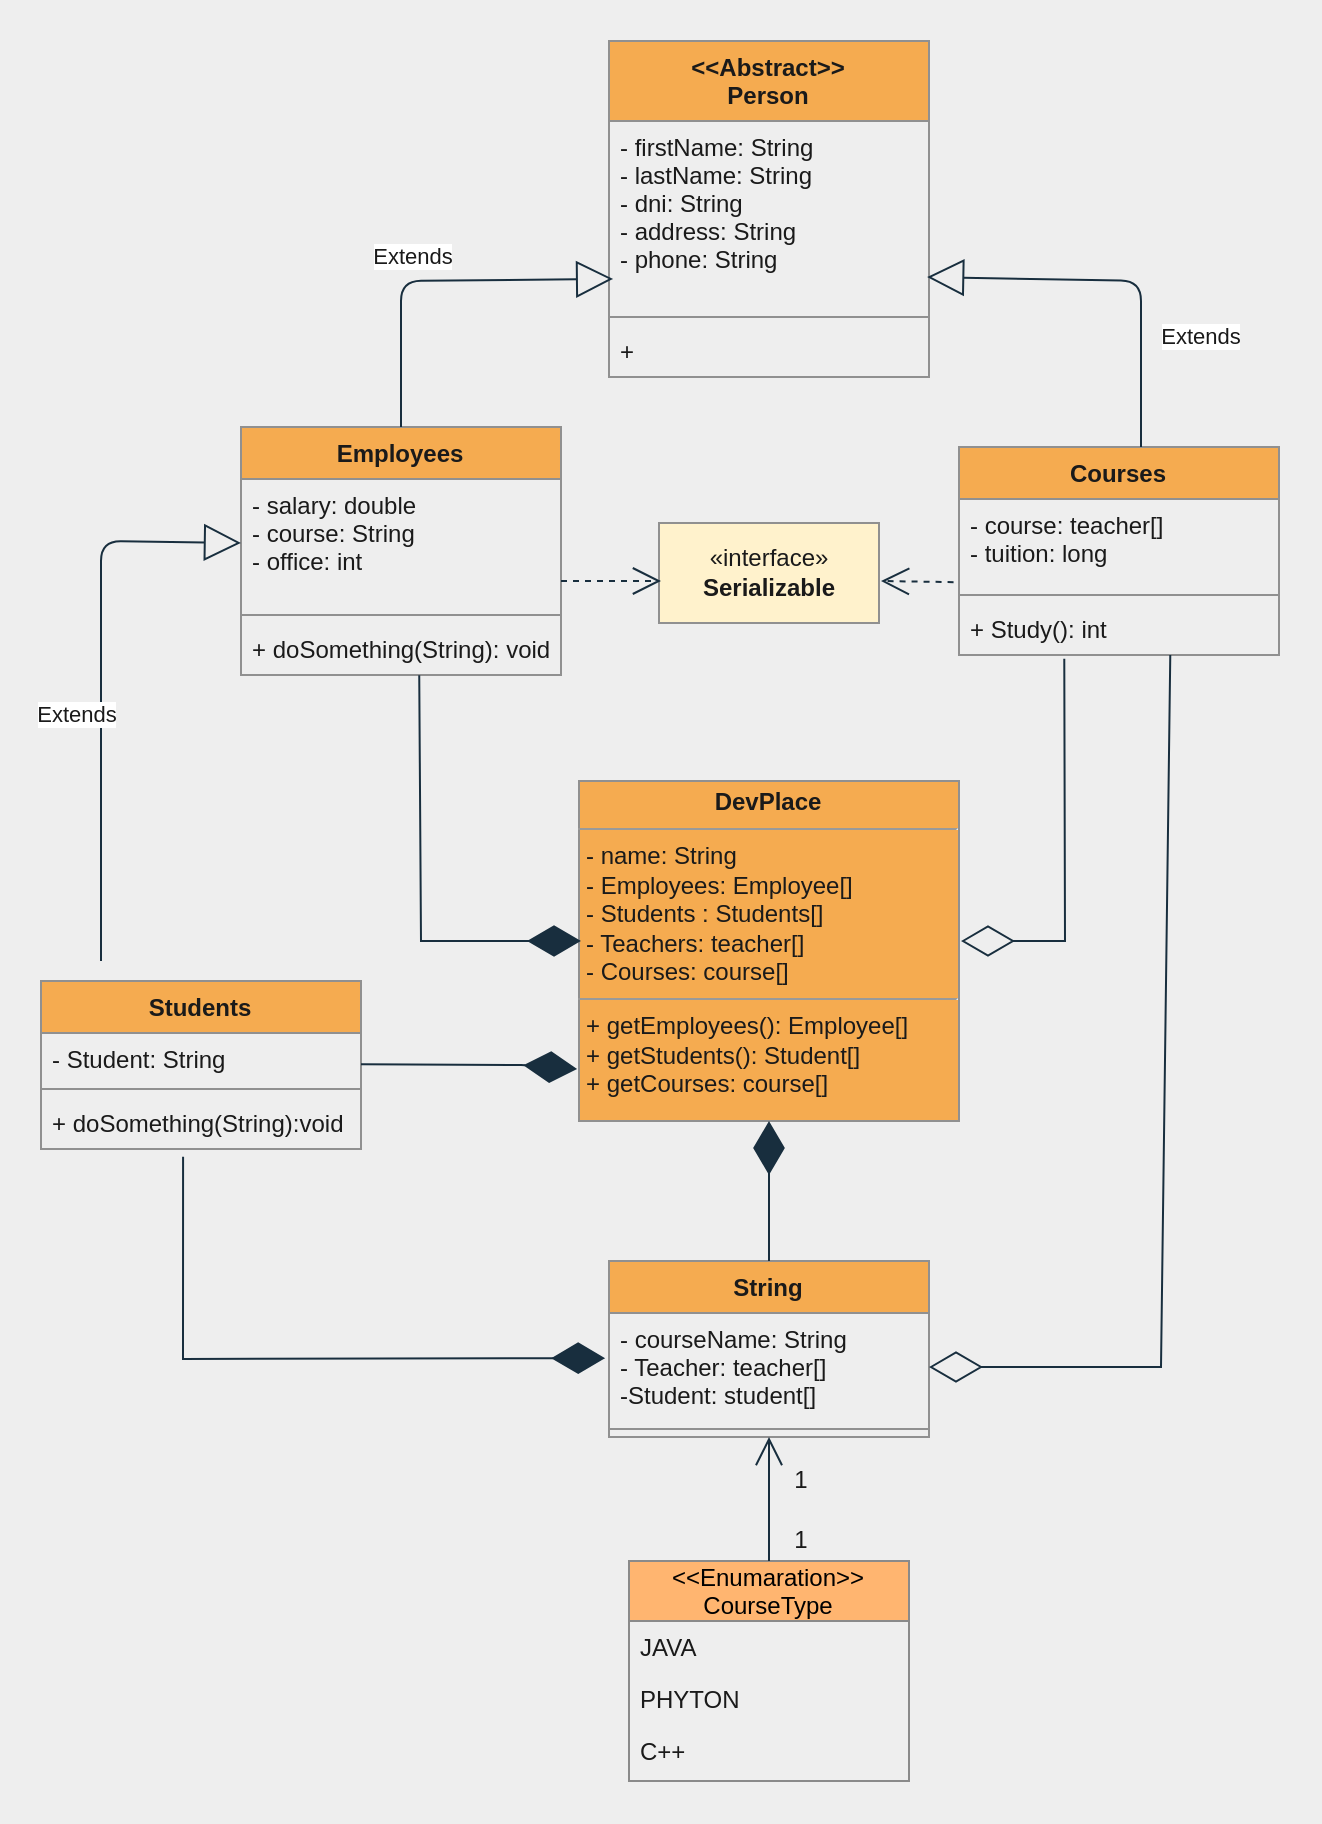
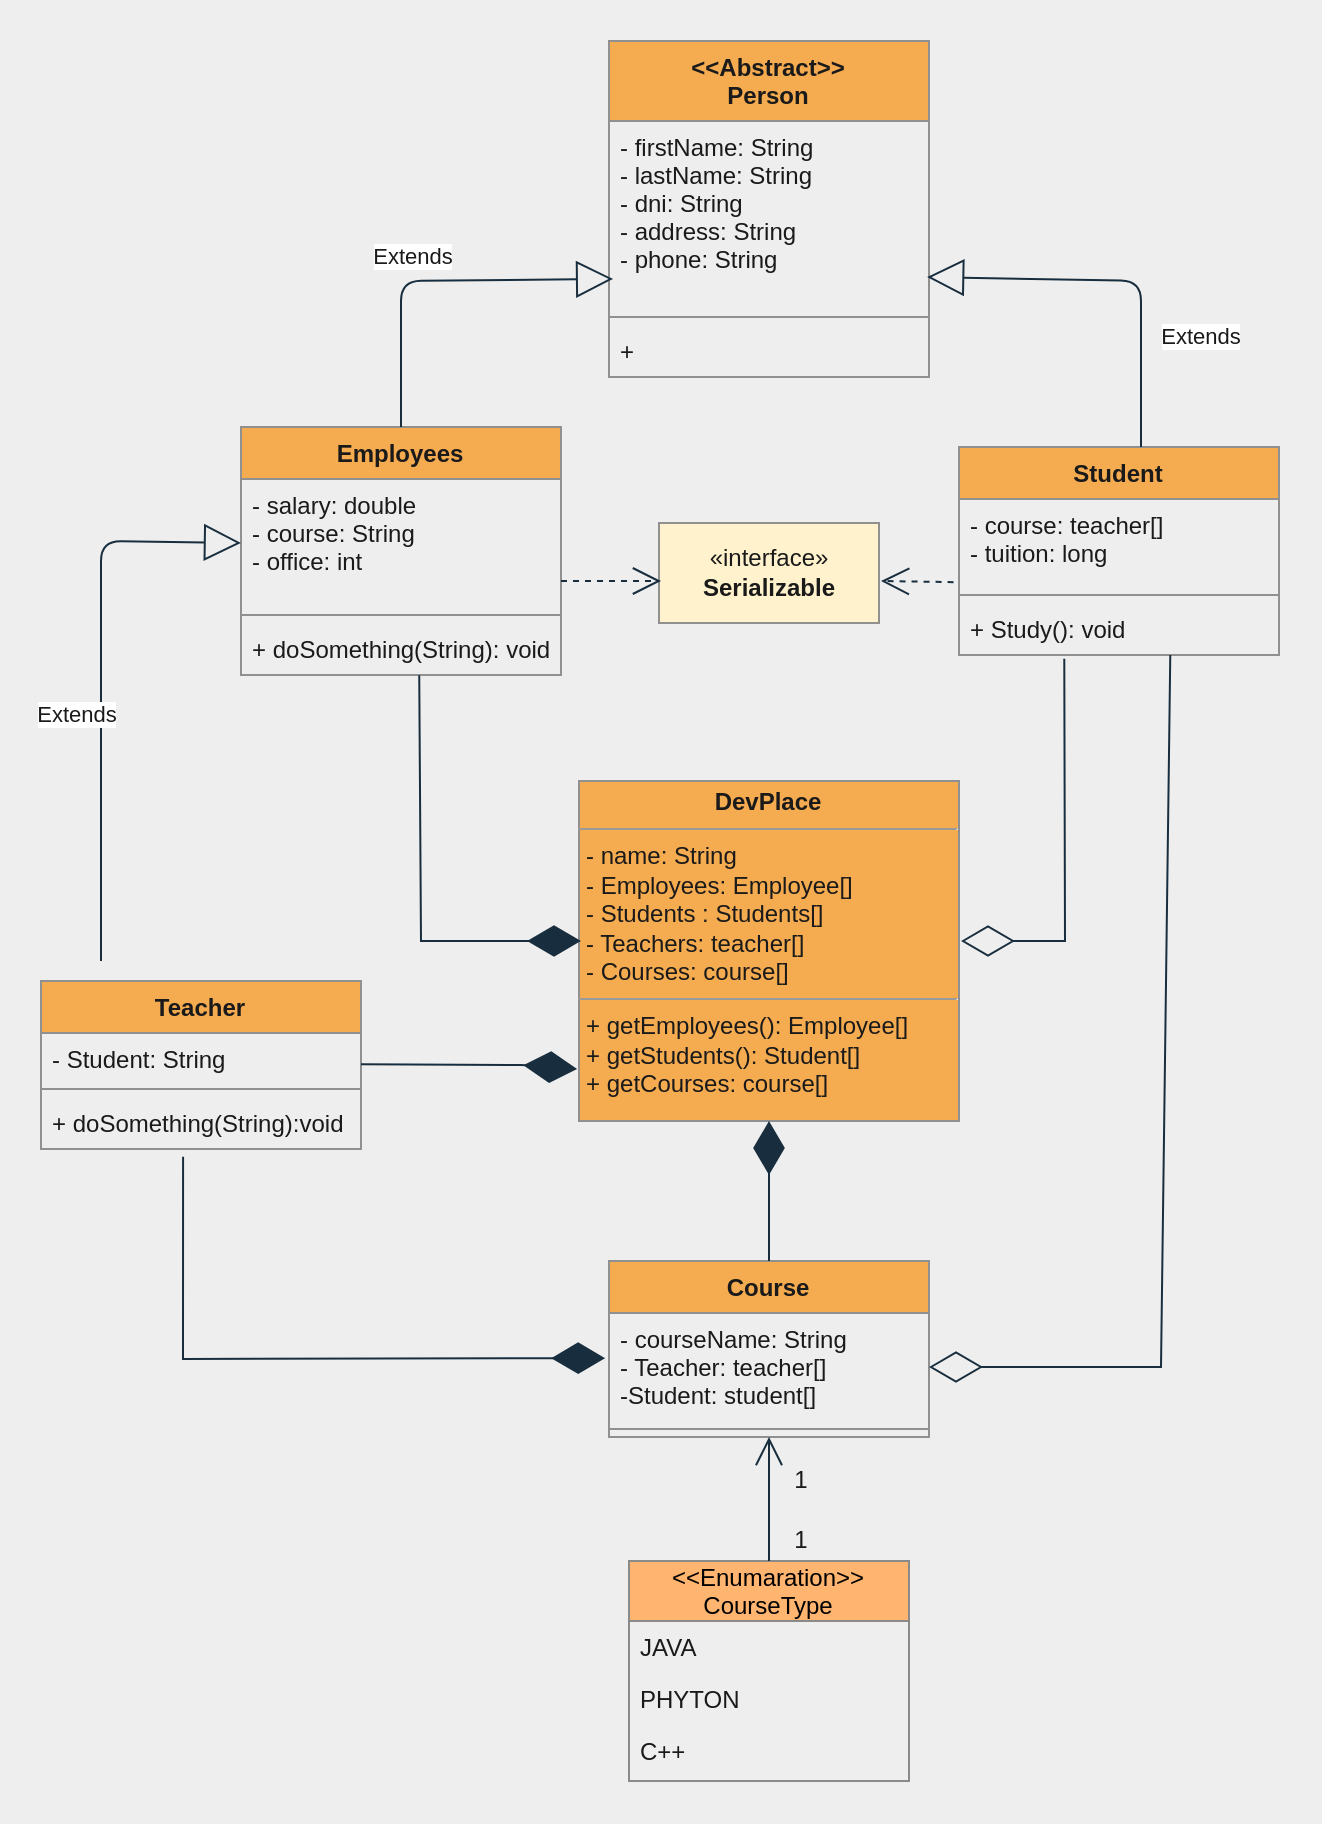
(1118, 474) -> (1118, 474)
(1052, 630) -> (1058, 630)
(200, 1008) -> (200, 1008)
(768, 1288) -> (768, 1288)
